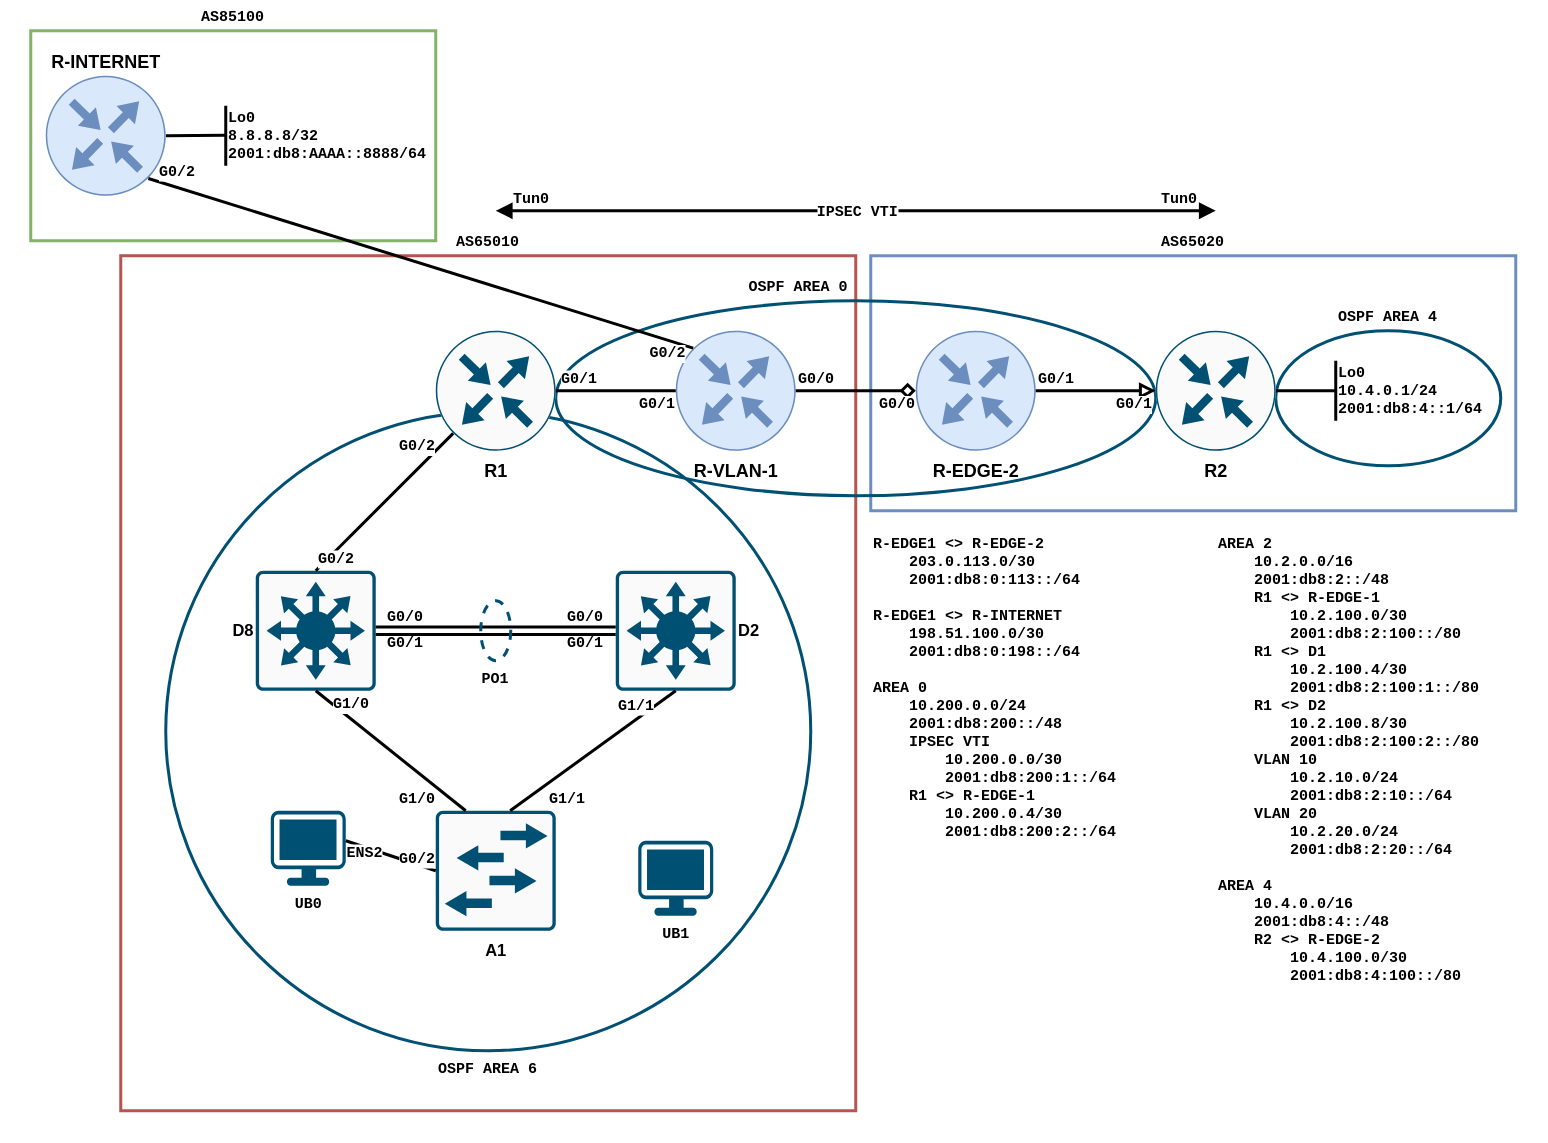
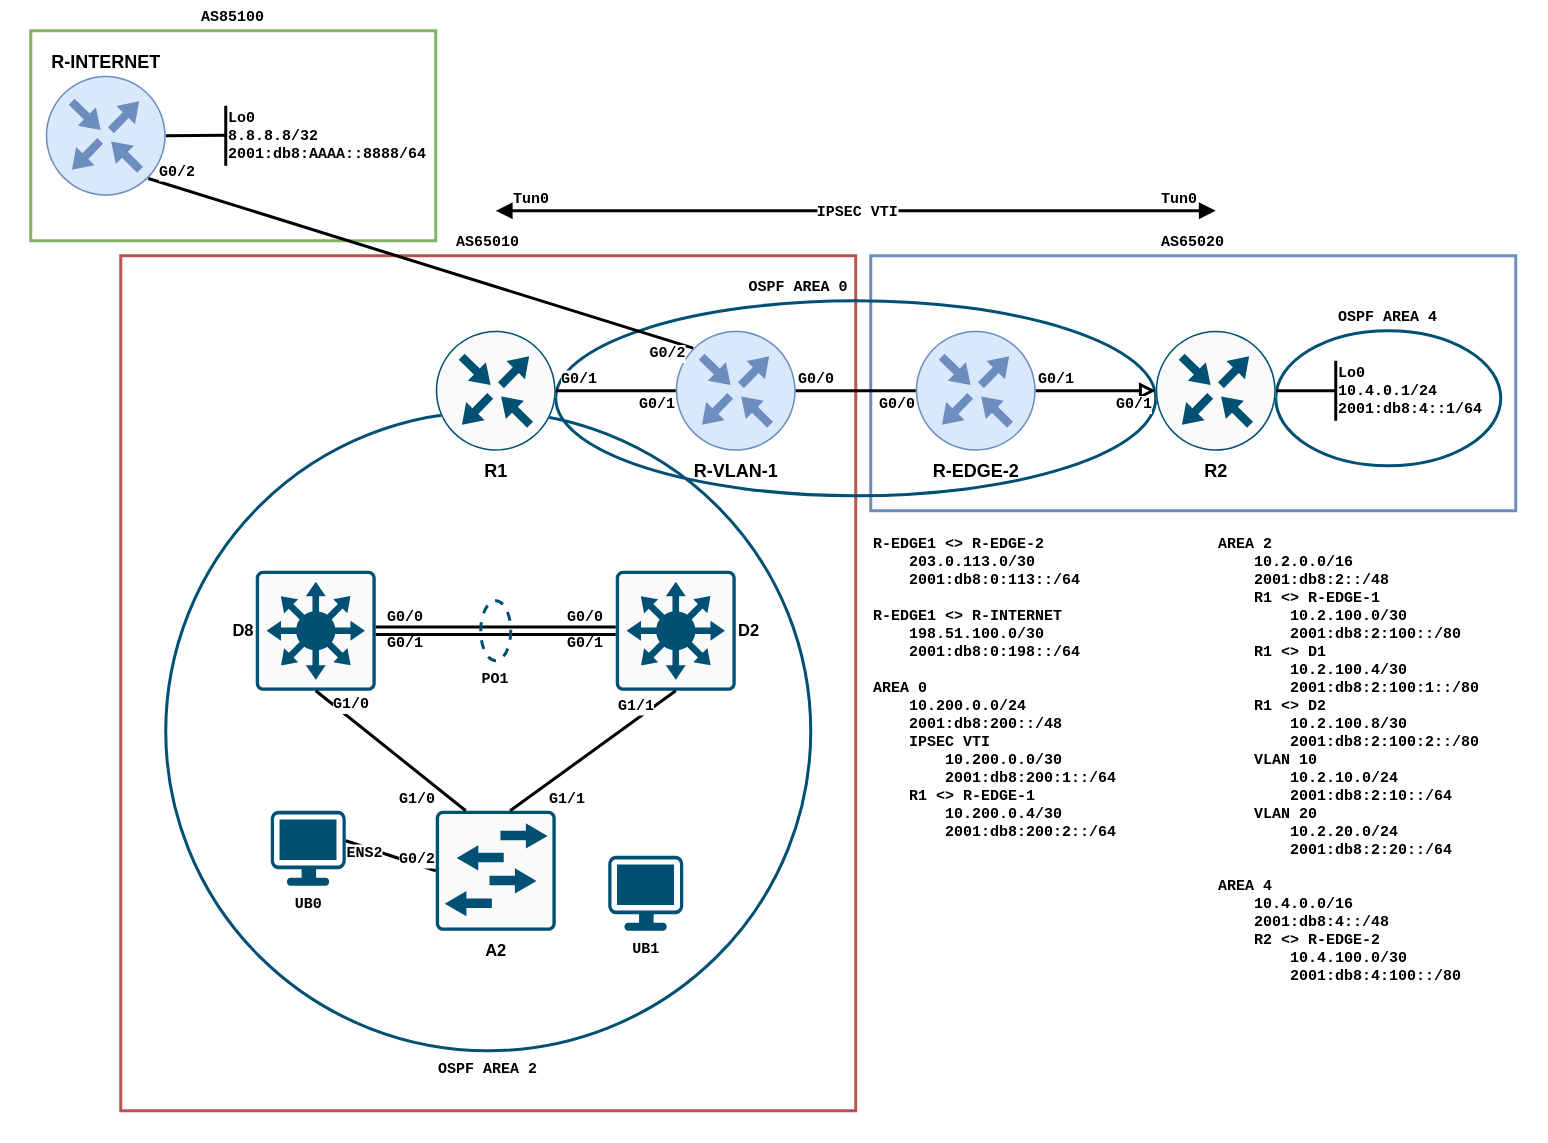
(900, 391) -> (907, 391)
(384, 502) -> none
(676, 878) -> (646, 893)
(497, 951) -> (497, 951)
(488, 1070) -> (488, 1070)
